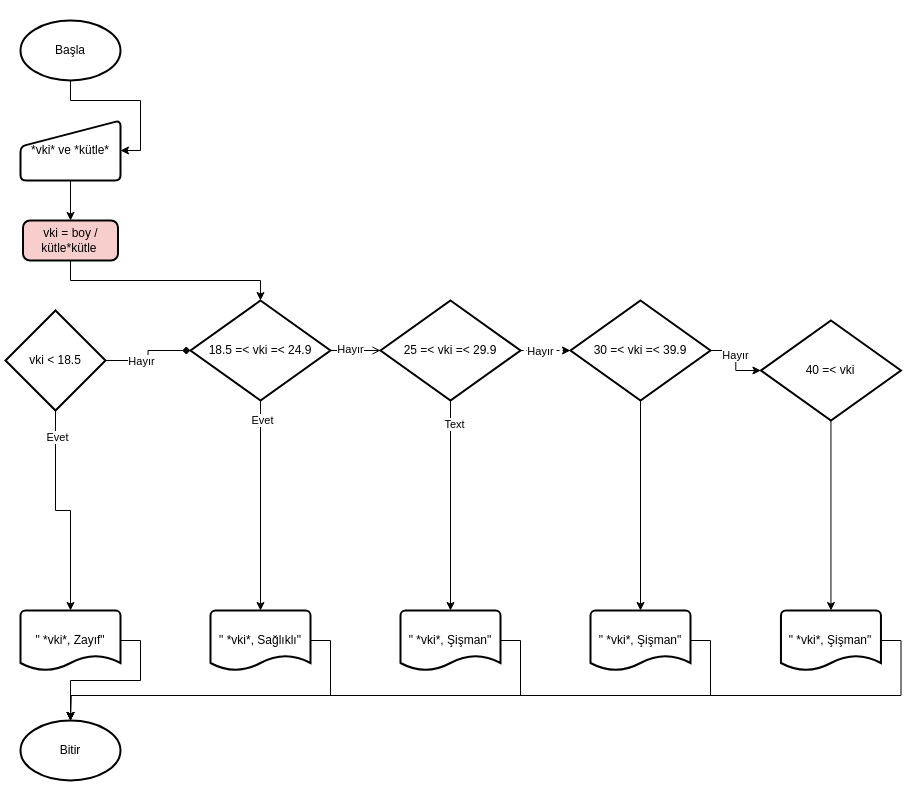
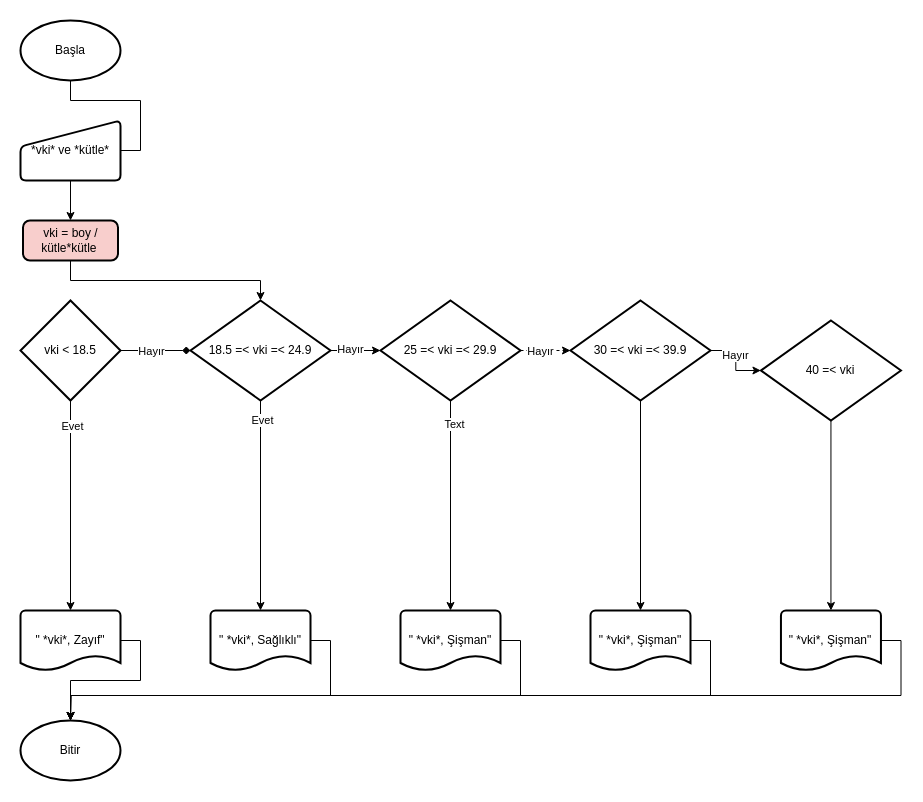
(128, 151) -> (126, 151)
(374, 351) -> (372, 351)
(56, 361) -> (71, 351)
